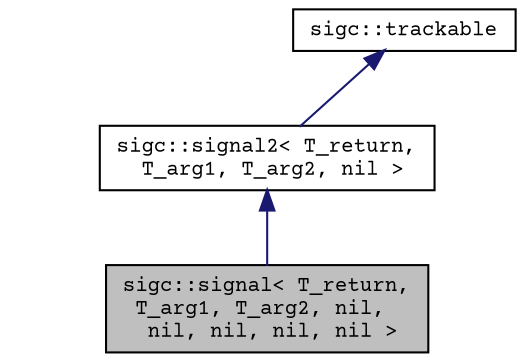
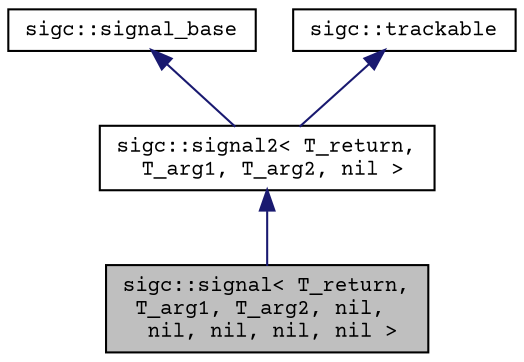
none -> (132, 30)
